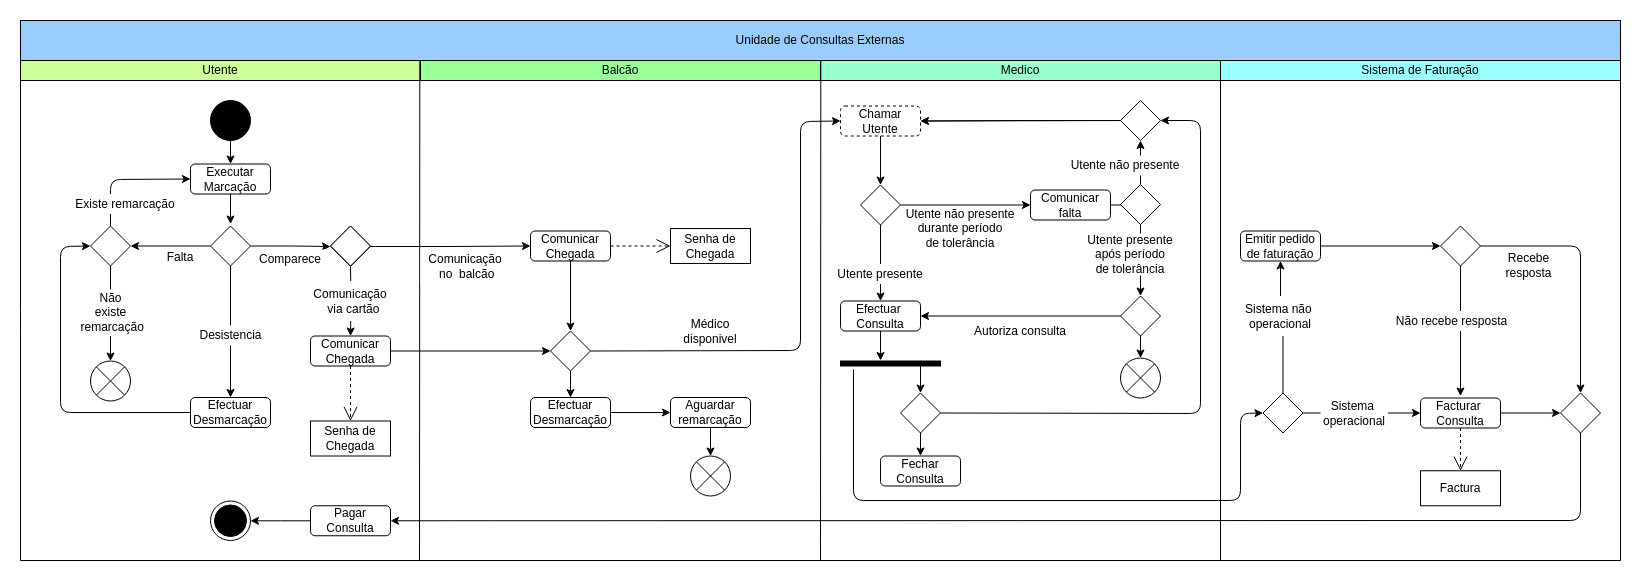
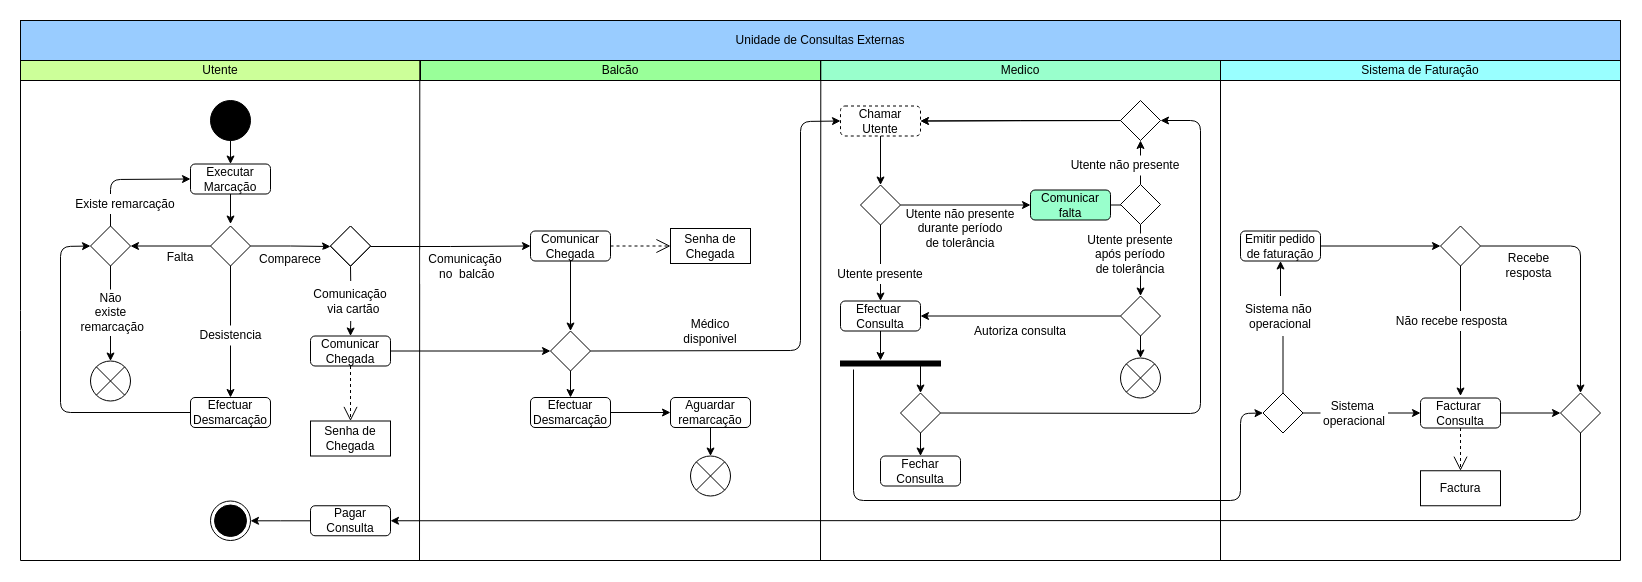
(1071, 205) -> (1071, 205)
